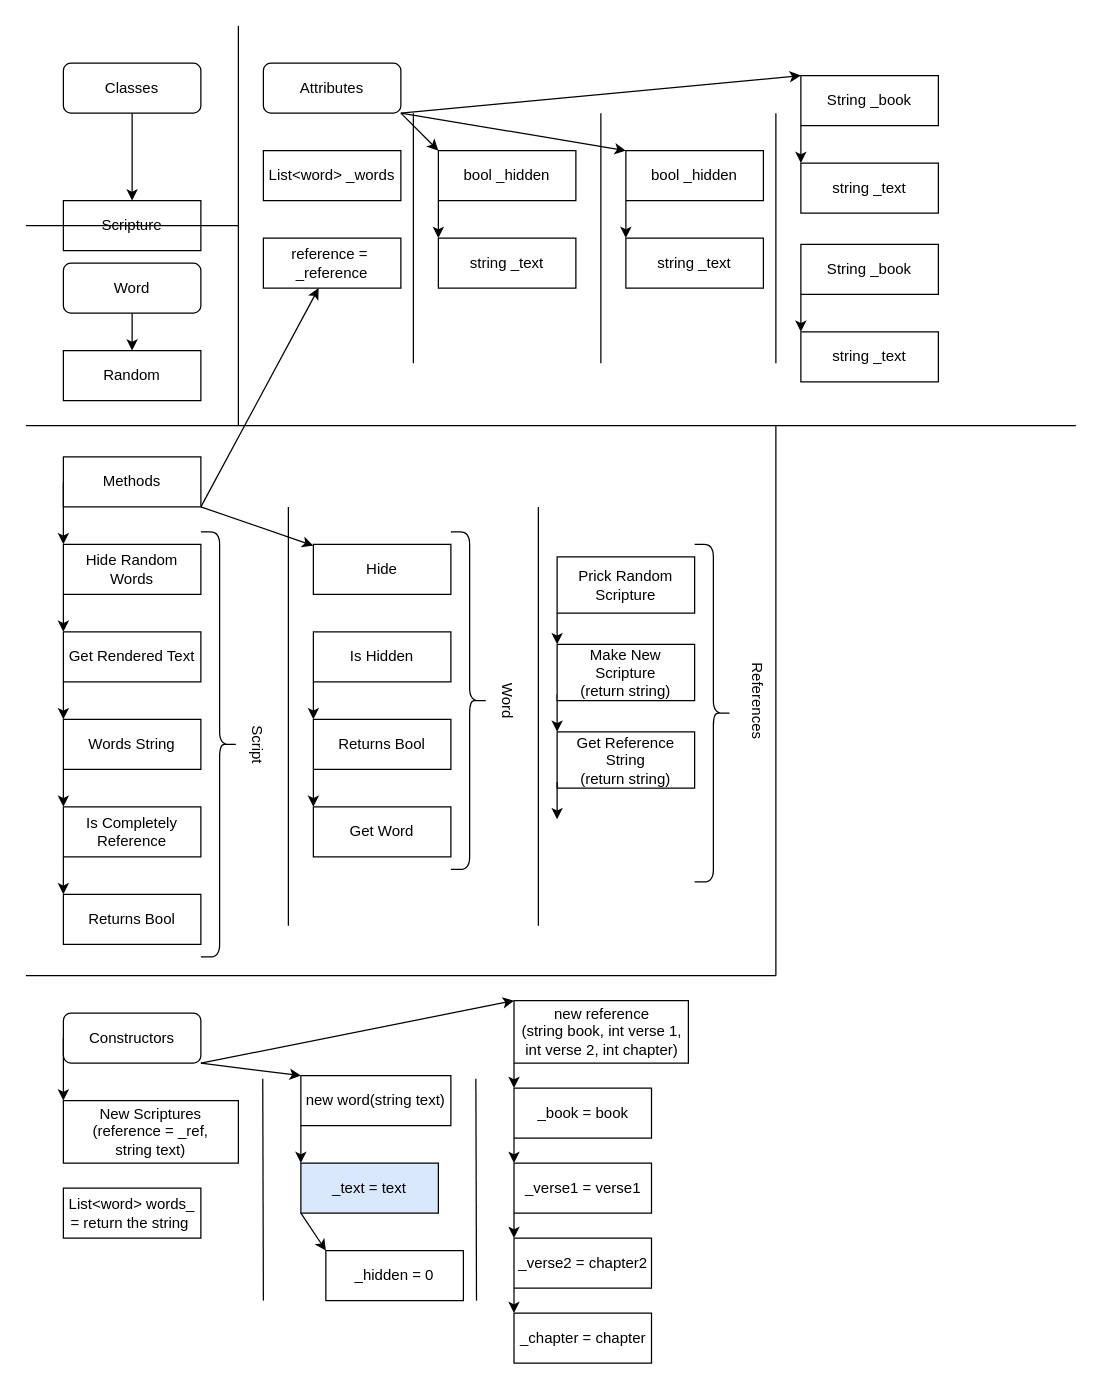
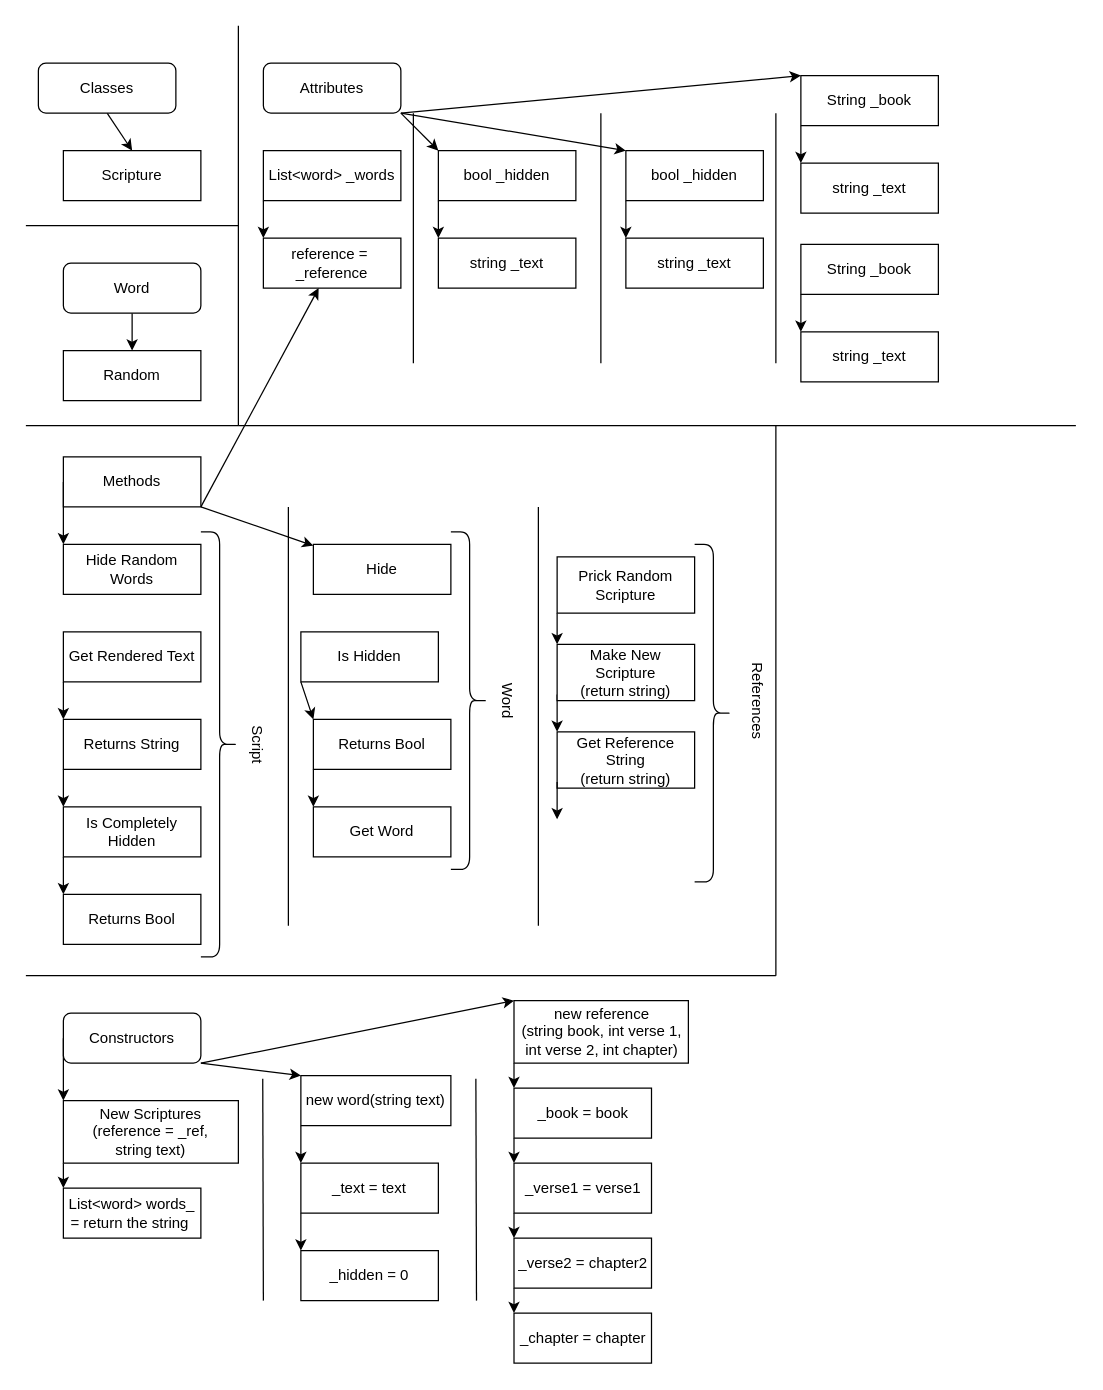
(132, 88) -> (107, 88)
none -> (263, 215)
(132, 226) -> (132, 176)
(63, 609) -> none
(382, 657) -> (369, 657)
(132, 744) -> (132, 744)
(132, 832) -> (132, 832)
none -> (63, 1171)
(369, 1188) -> (369, 1188)
(394, 1276) -> (369, 1276)
